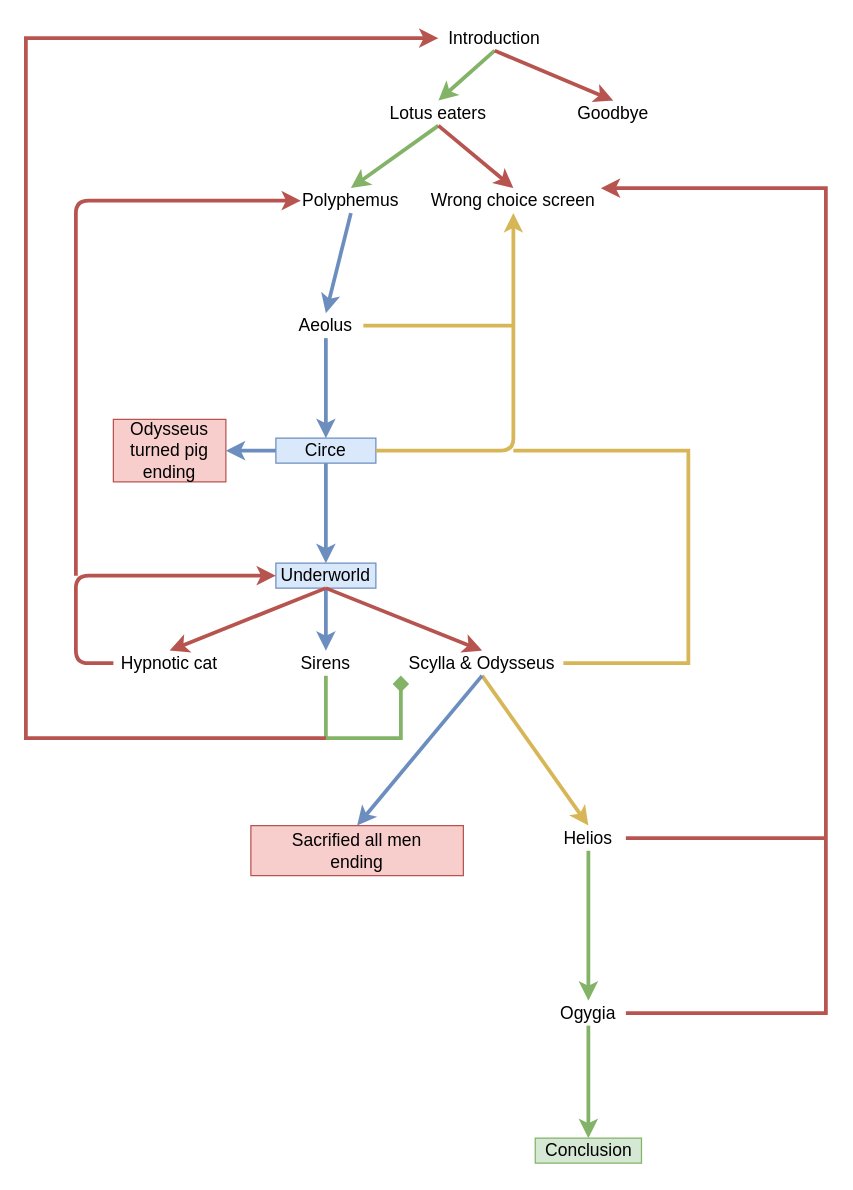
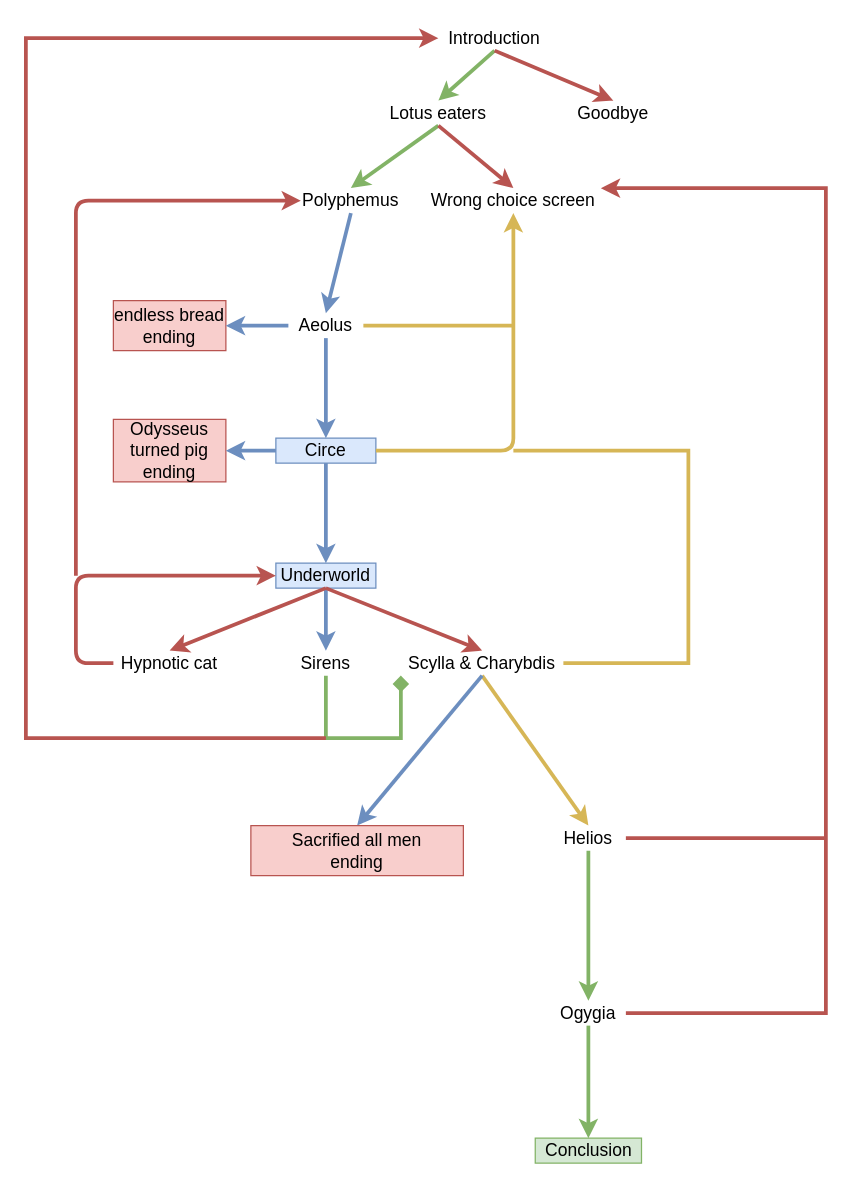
none -> (169, 326)
none -> (264, 326)
(482, 663) -> (482, 663)
